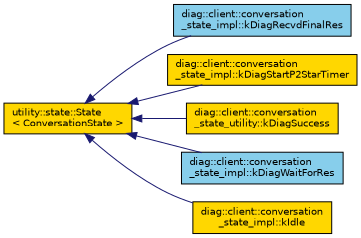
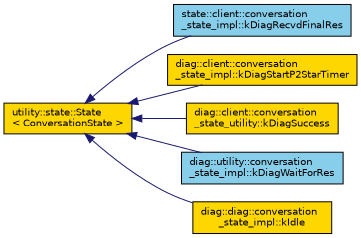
(262, 20) -> (262, 20)
(262, 168) -> (262, 168)
(262, 218) -> (262, 218)
